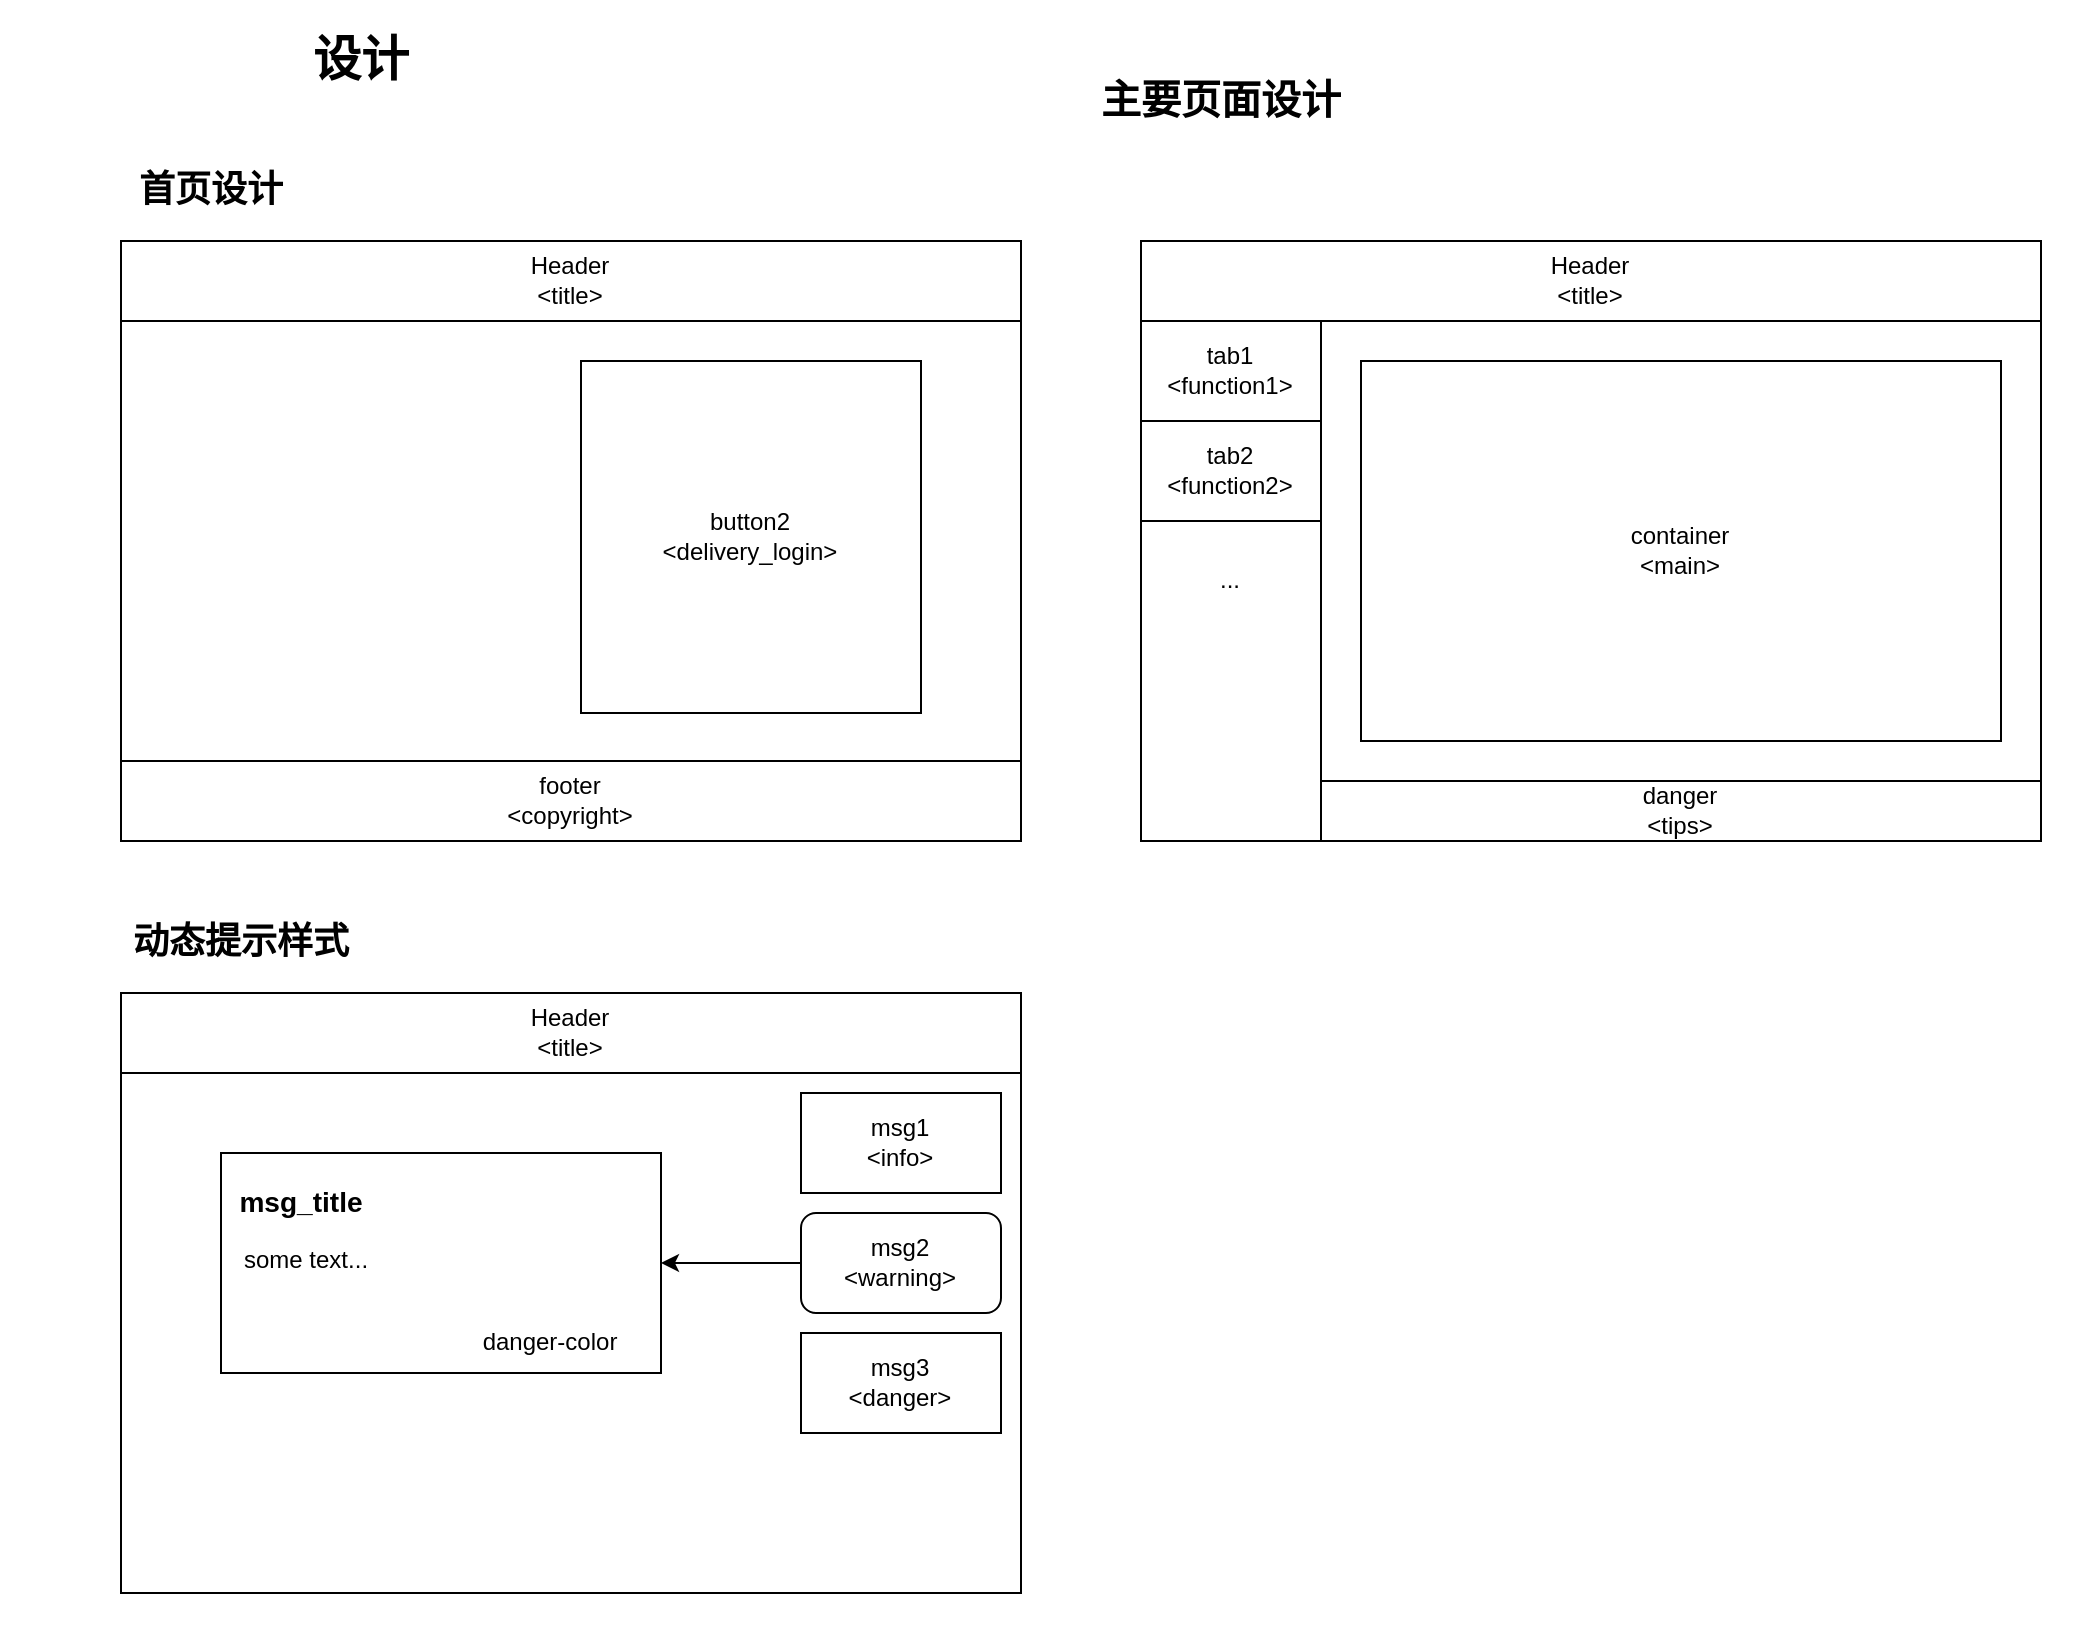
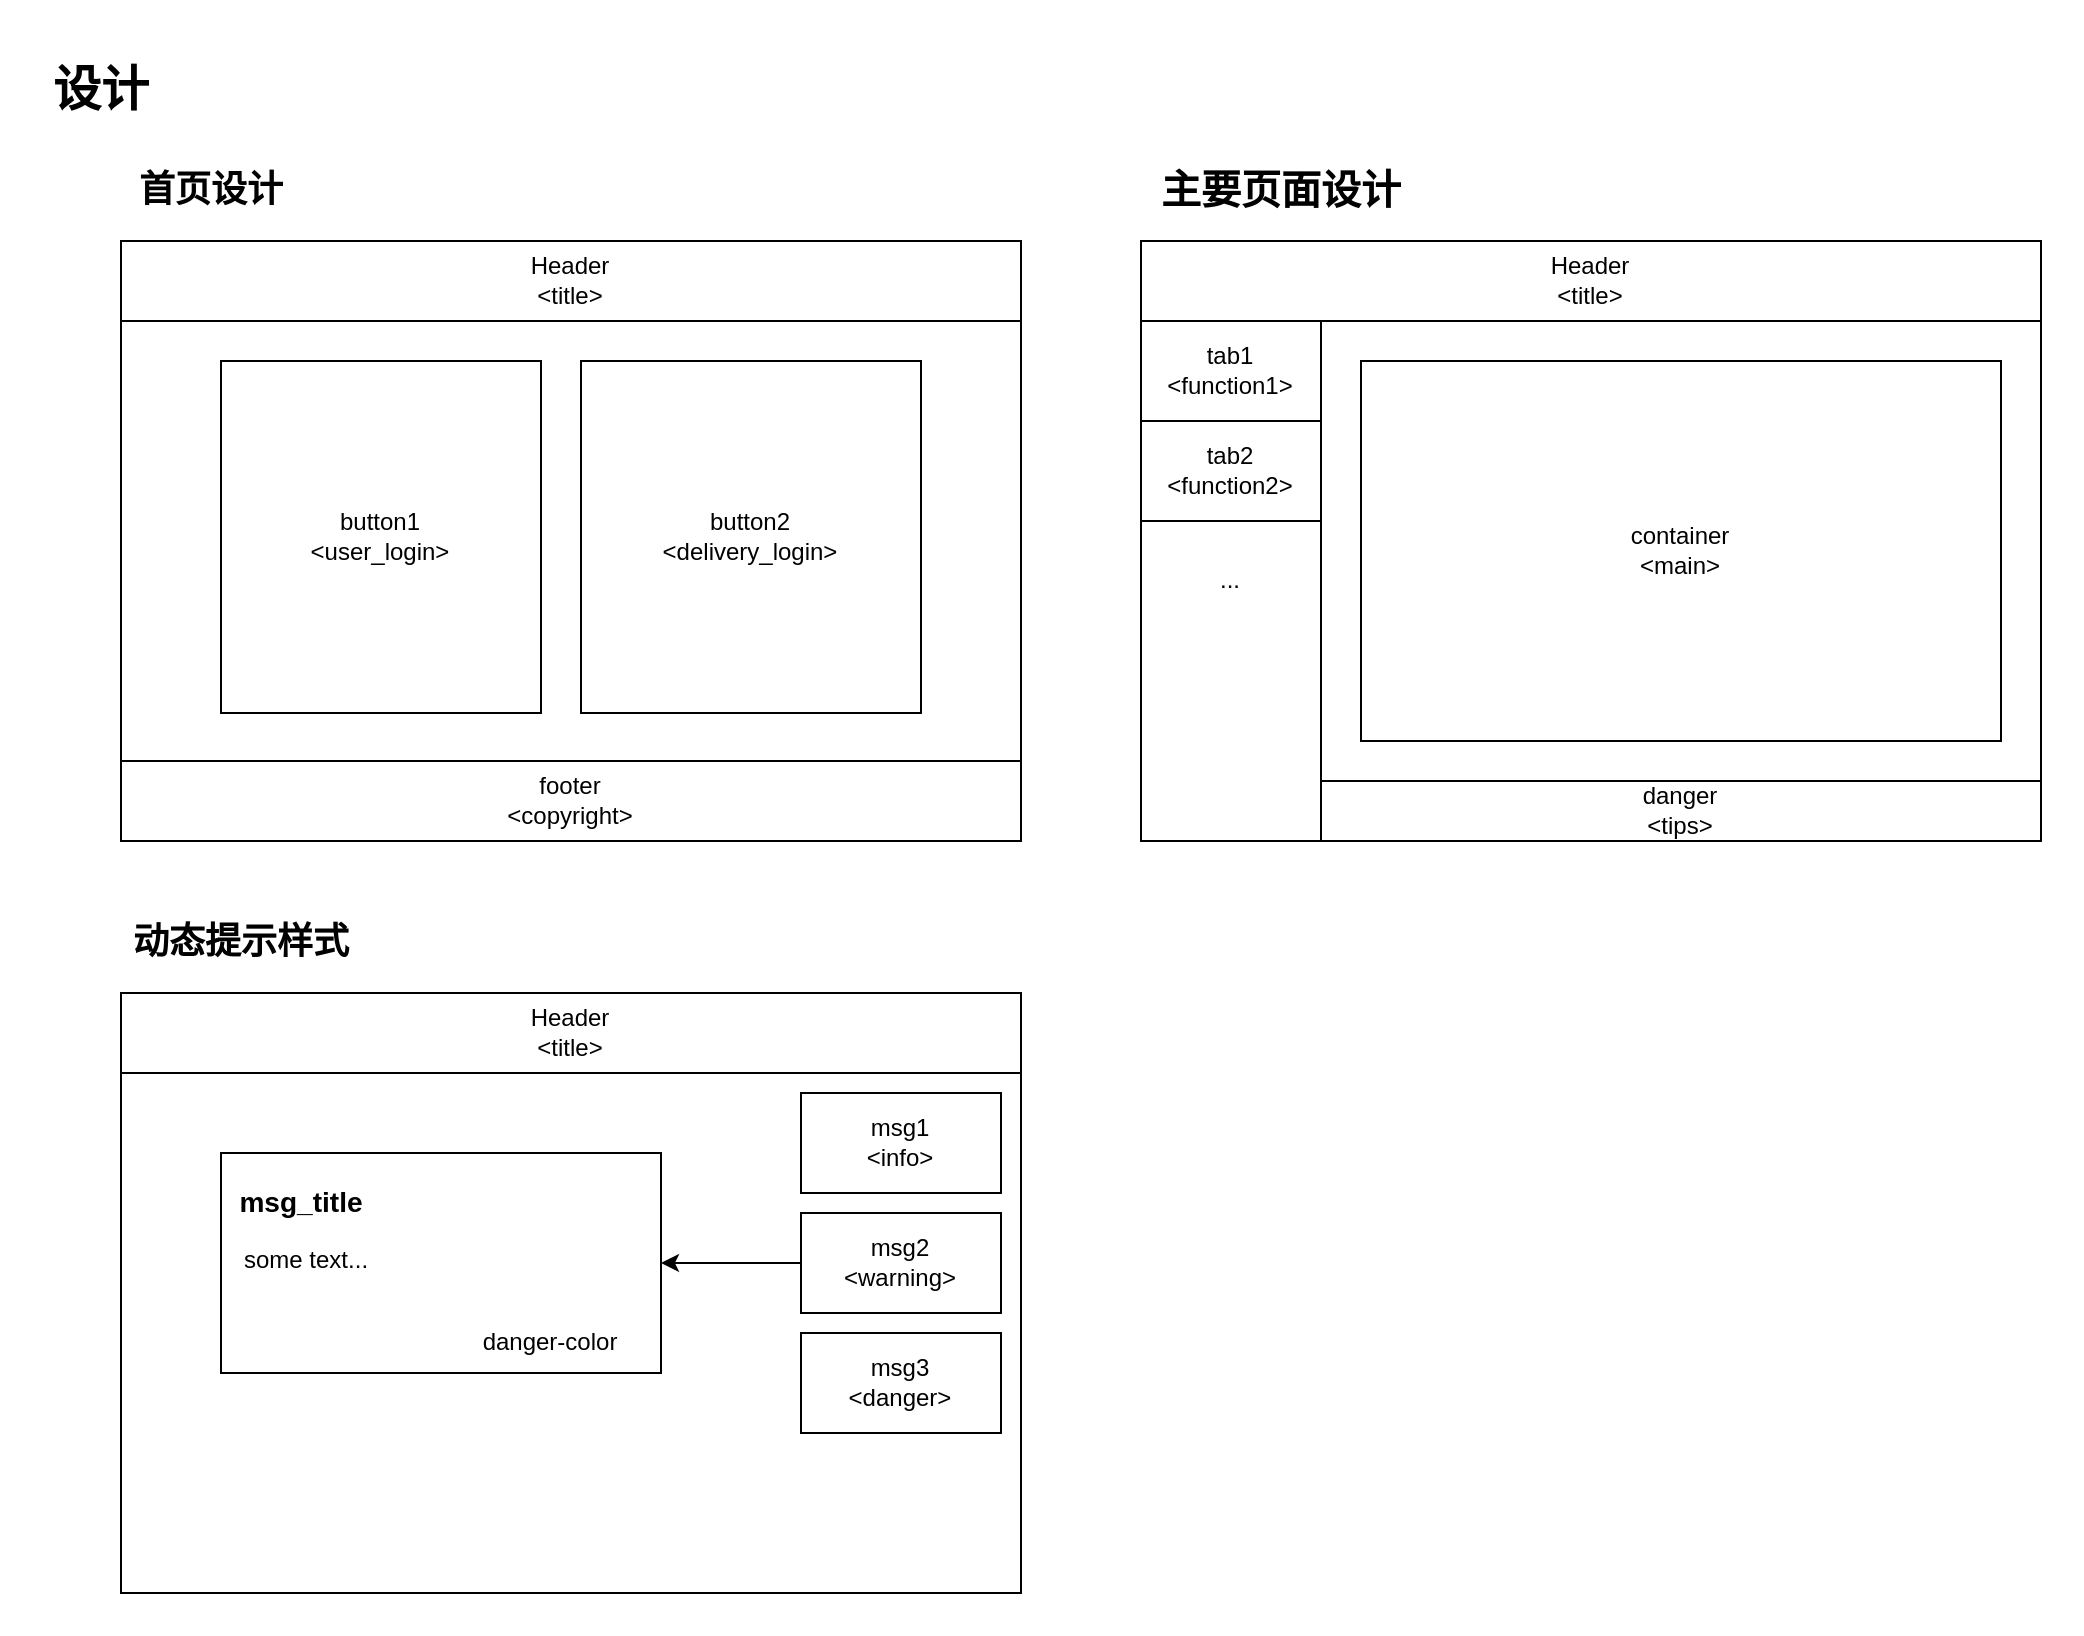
(361, 61) -> (101, 91)
(1221, 101) -> (1281, 191)
none -> (381, 537)
(901, 1263) -> (901, 1263)
